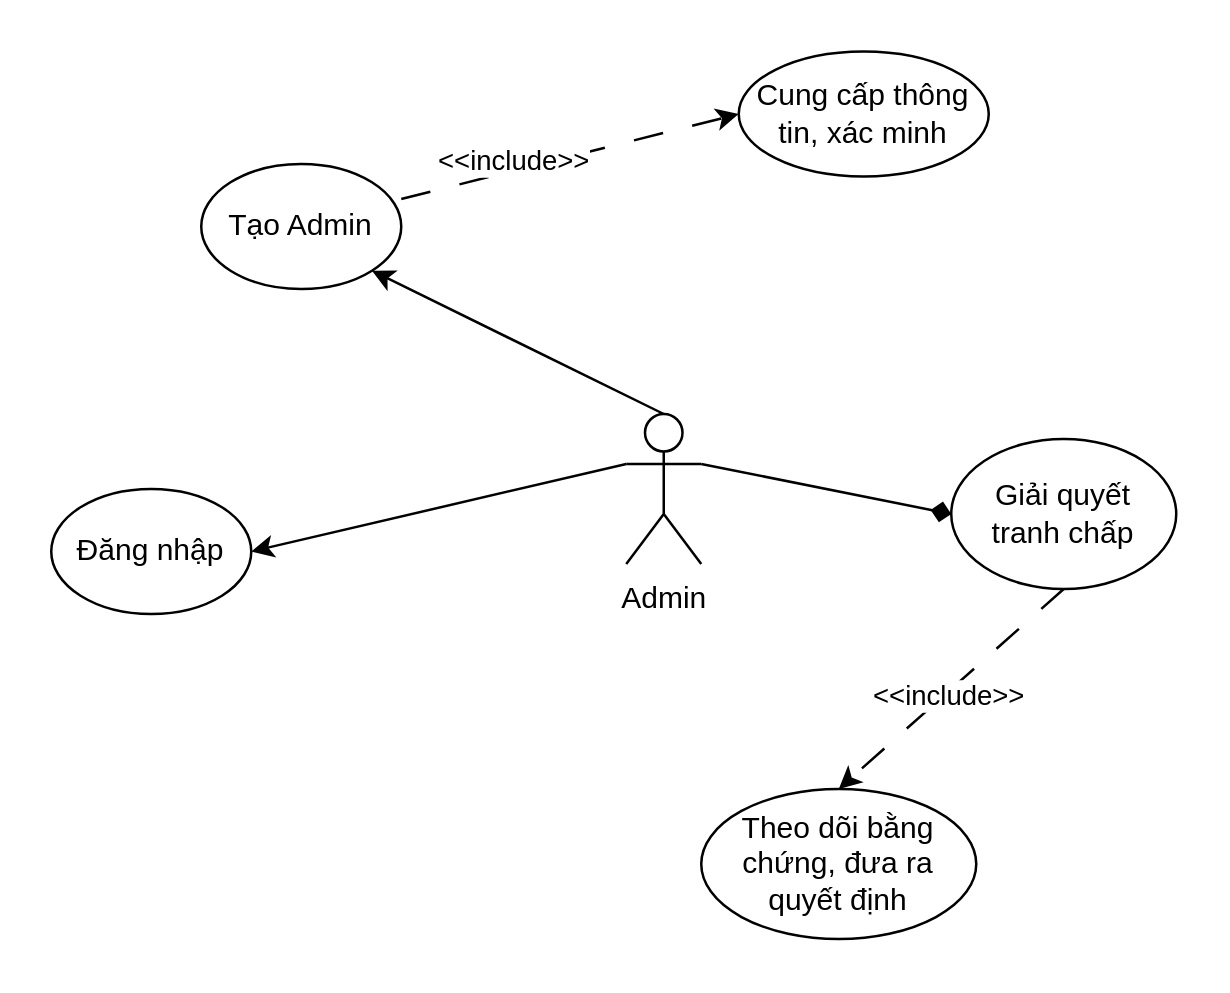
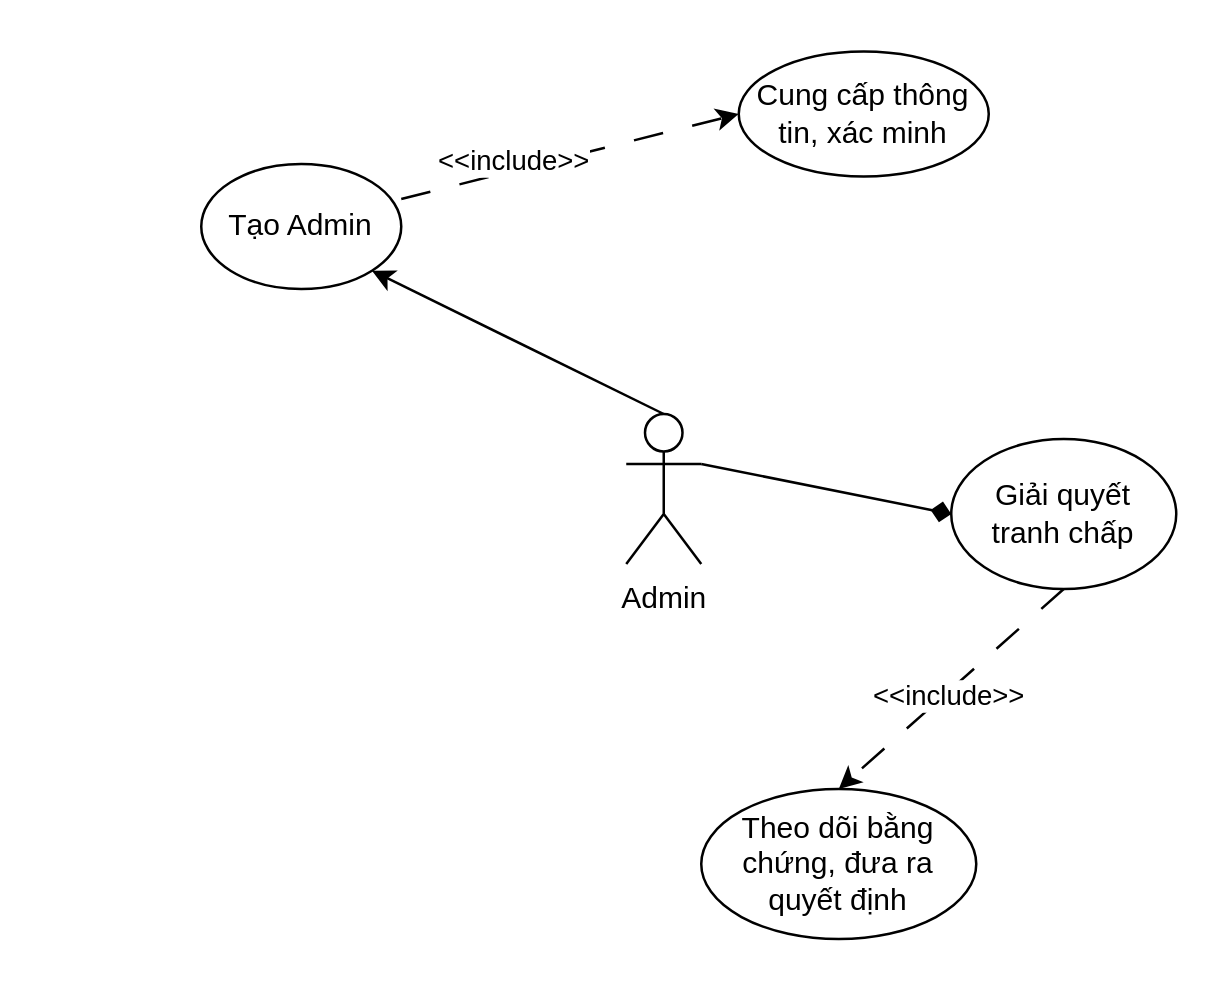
(446, 506) -> none
(151, 551) -> none
